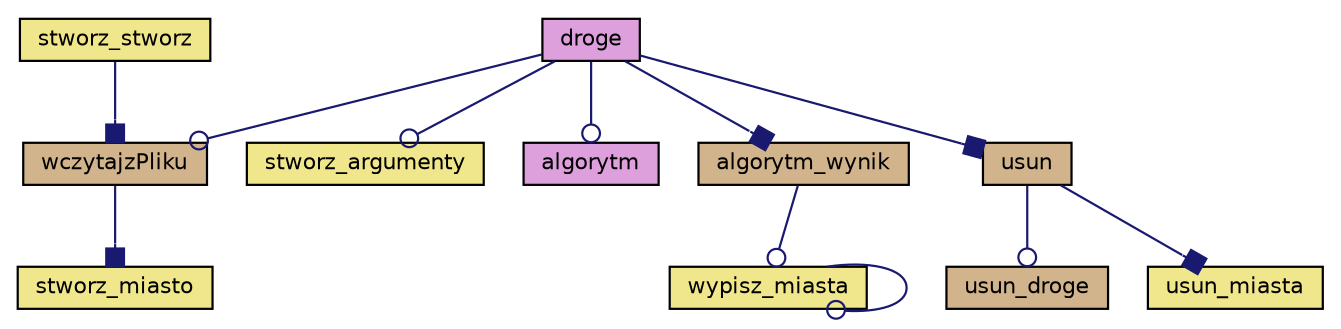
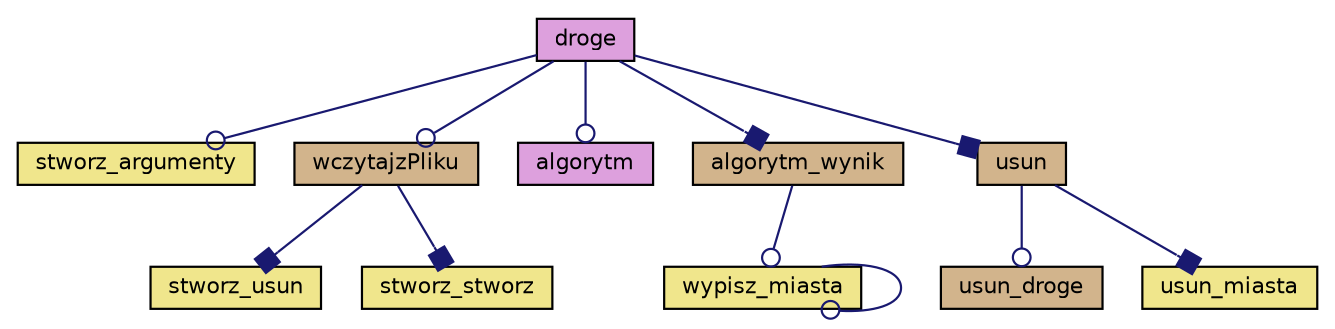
(115, 91) -> (416, 216)
(115, 288) -> (236, 288)
